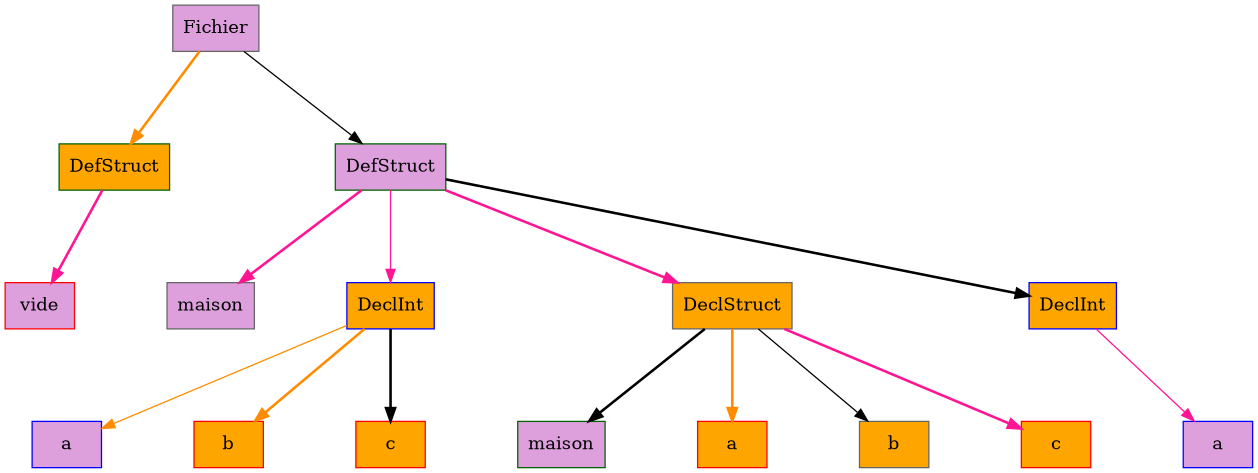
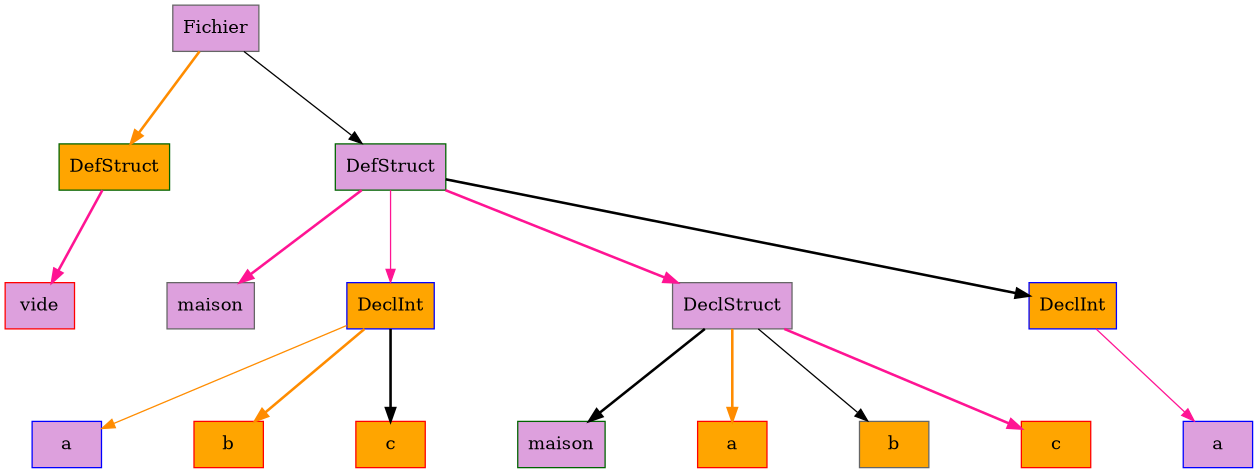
(732, 306) -> (732, 306)
